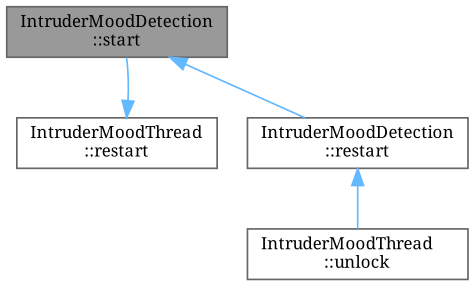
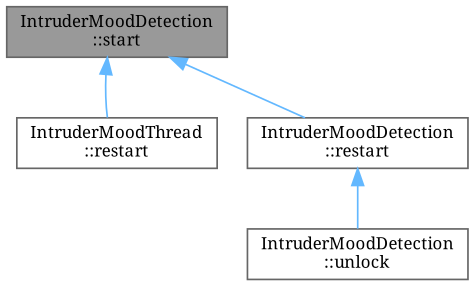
(128, 79) -> (106, 96)
(358, 254) -> (358, 254)
